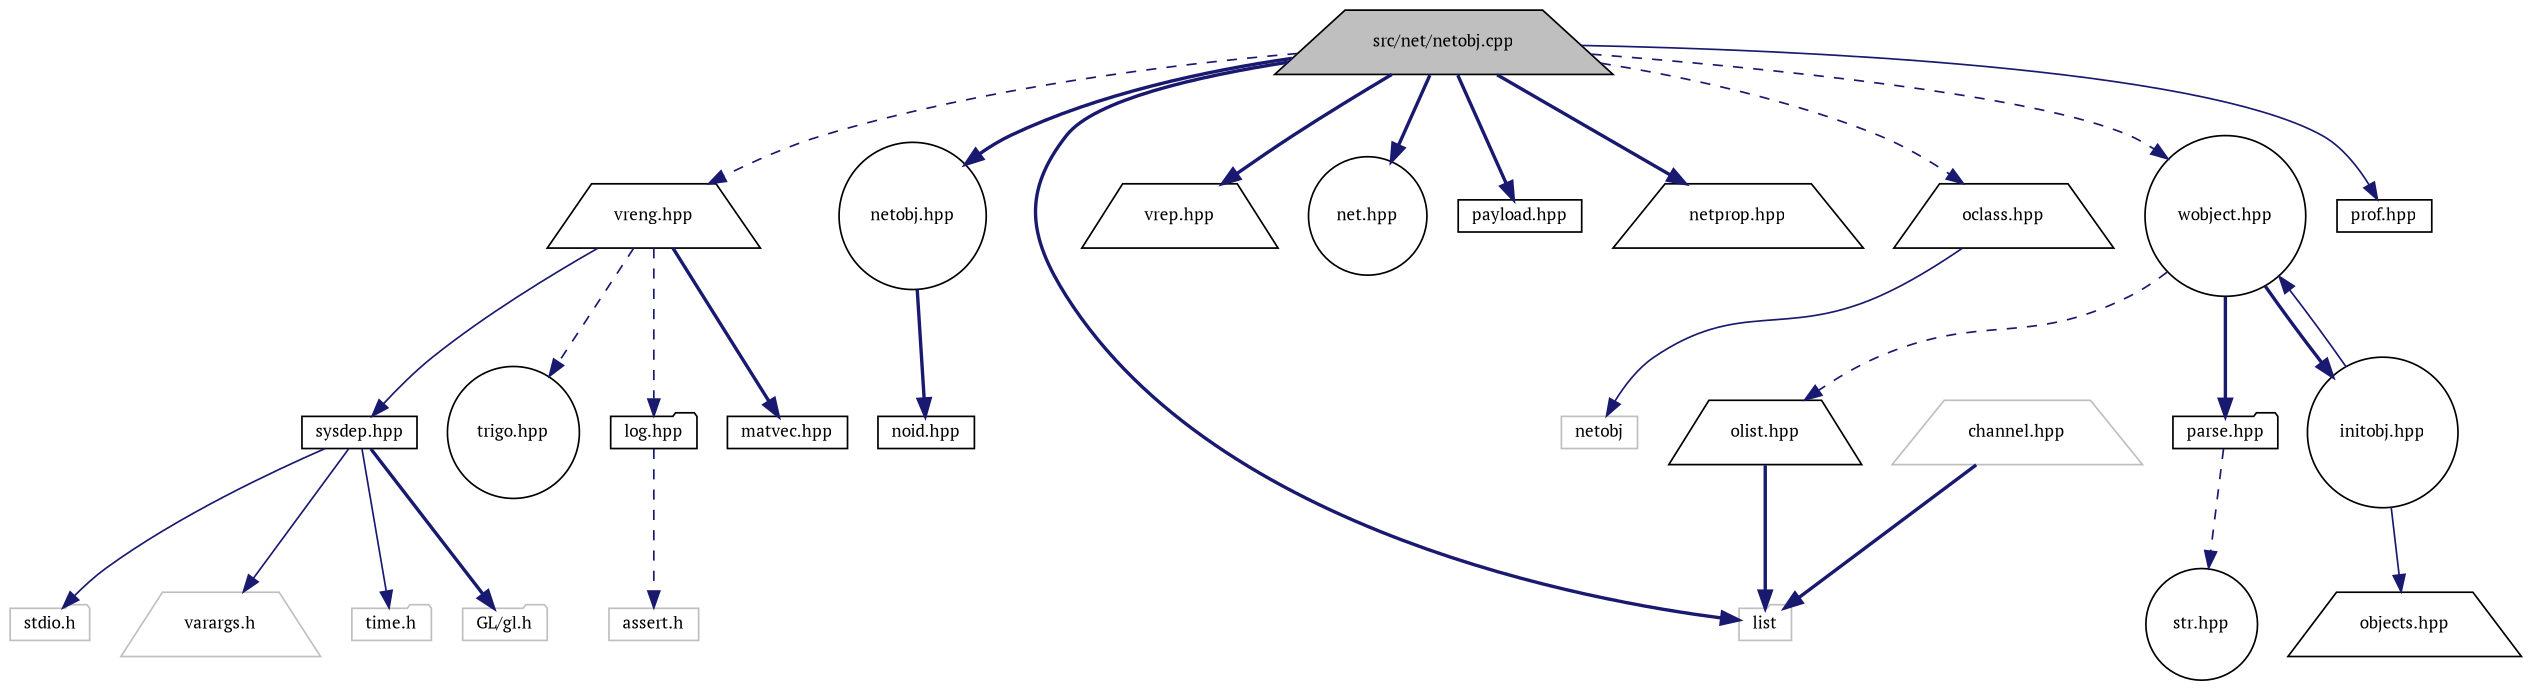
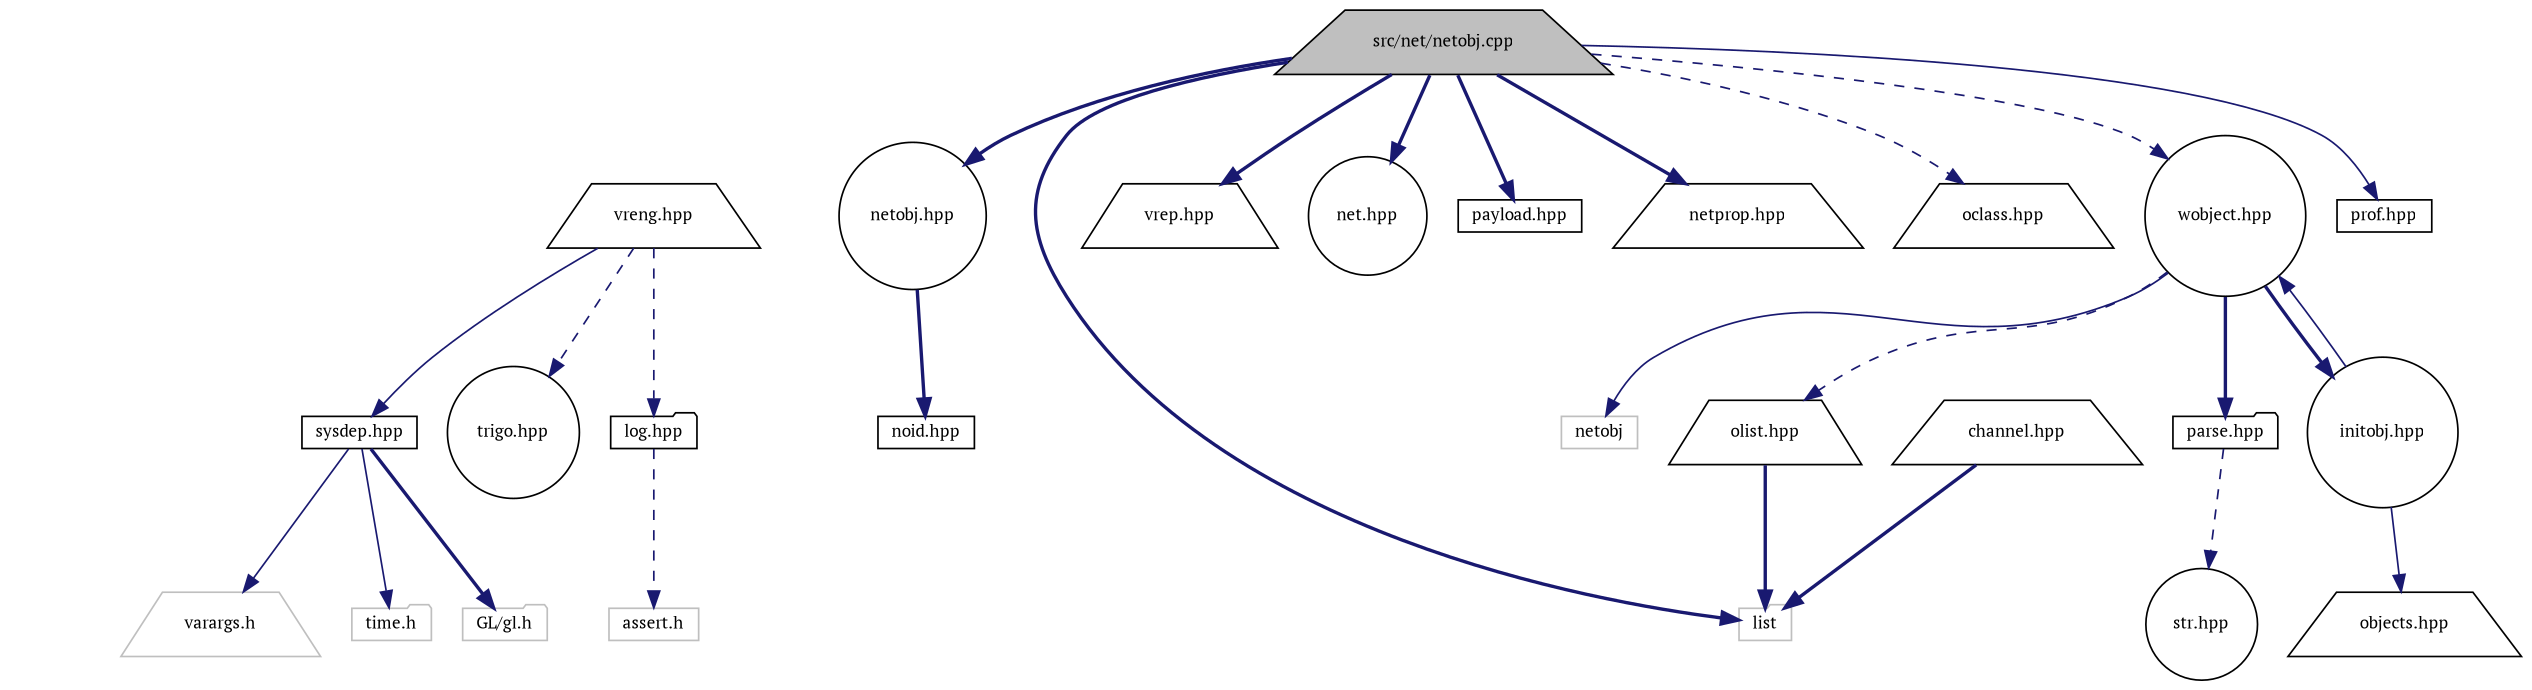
(1006, 92) -> none
(1783, 319) -> (1882, 318)
(787, 432) -> none
(2017, 432) -> (2017, 432)
(50, 624) -> none
